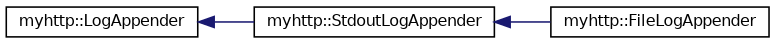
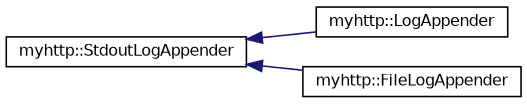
(234, 22) -> (289, 35)
